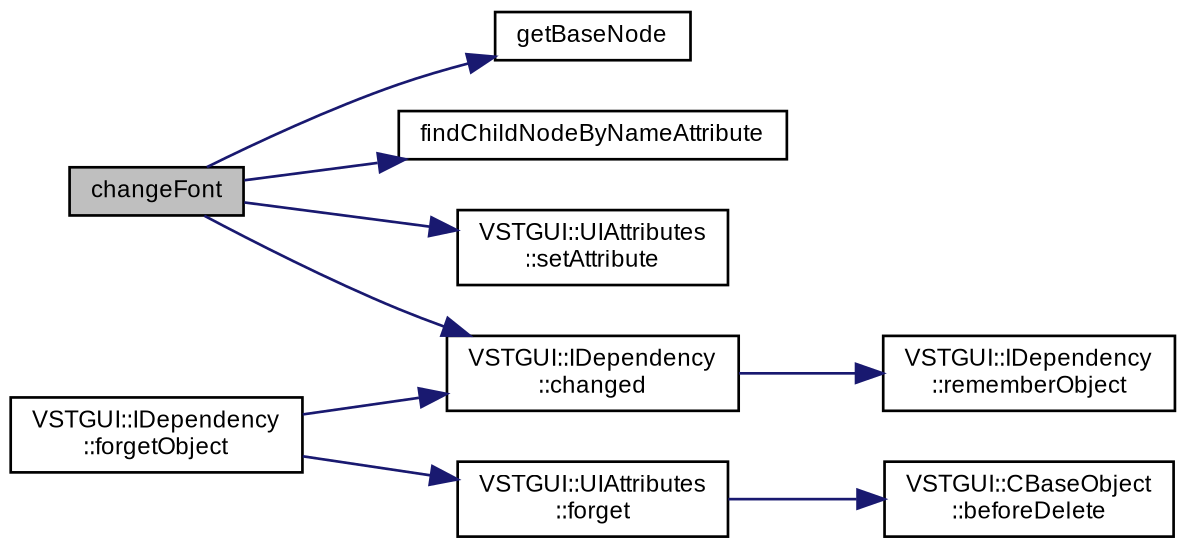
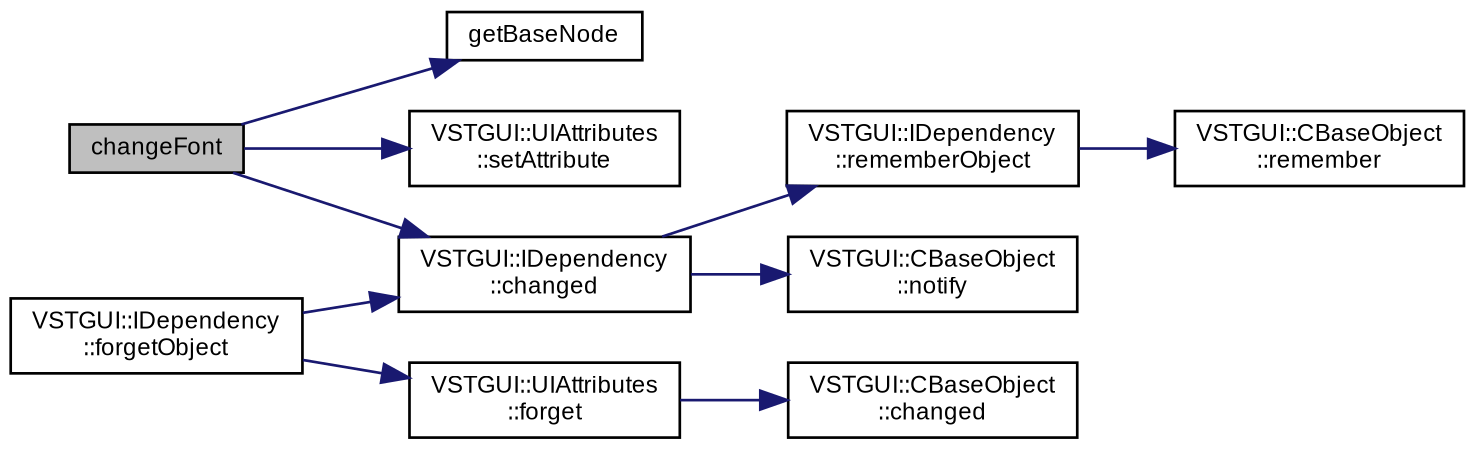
(593, 135) -> none
none -> (1319, 149)
none -> (933, 274)
(1029, 499) -> (933, 400)
